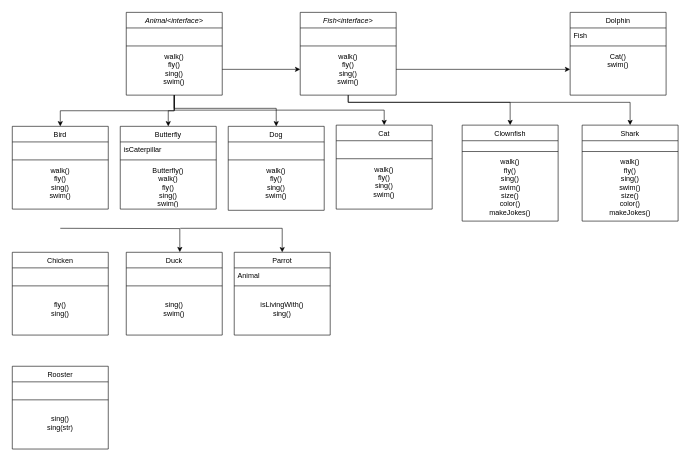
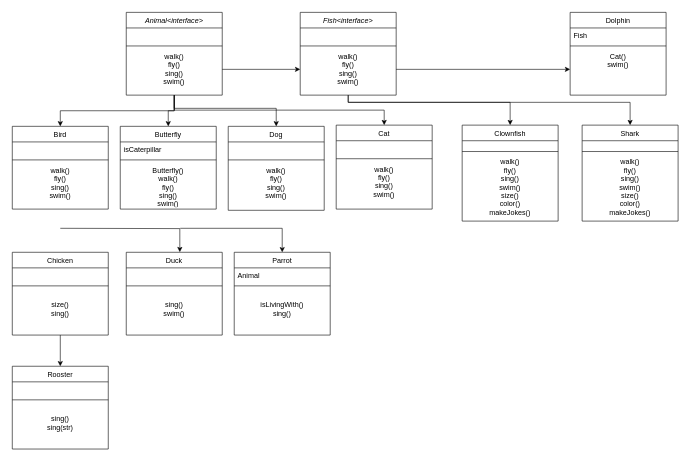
(60, 305) -> (60, 305)
none -> (60, 360)
